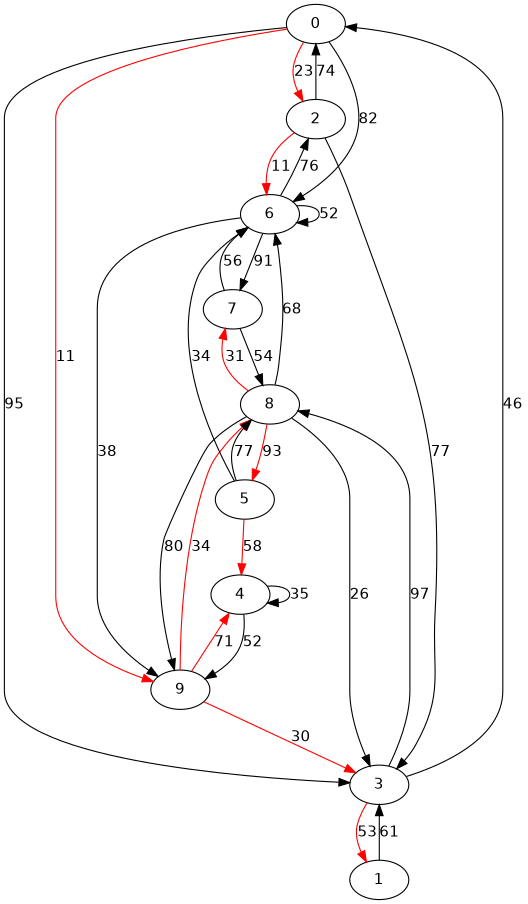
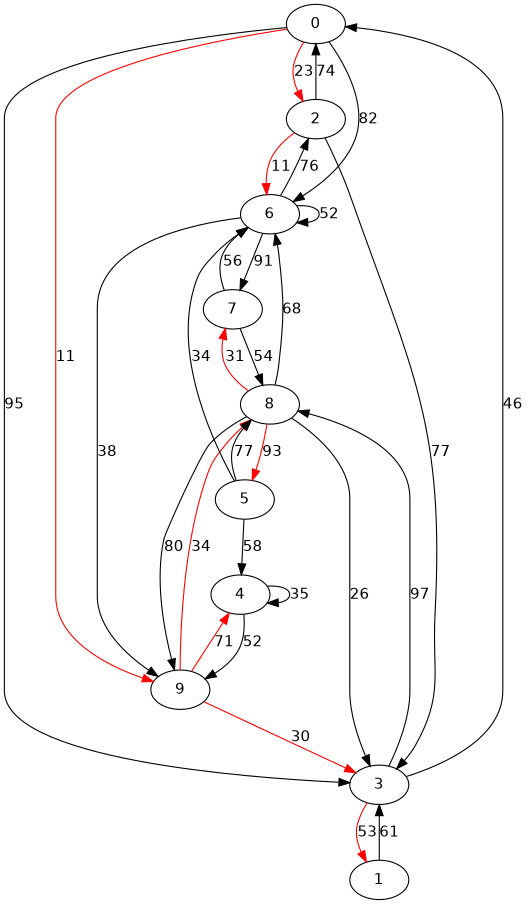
(243, 542) -> (243, 542)
